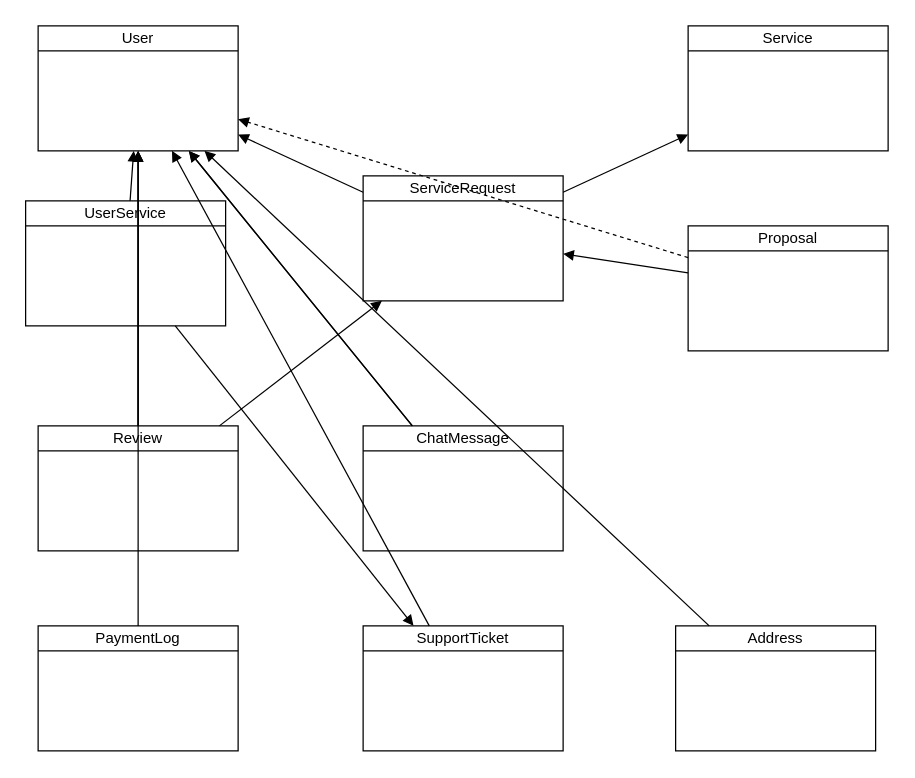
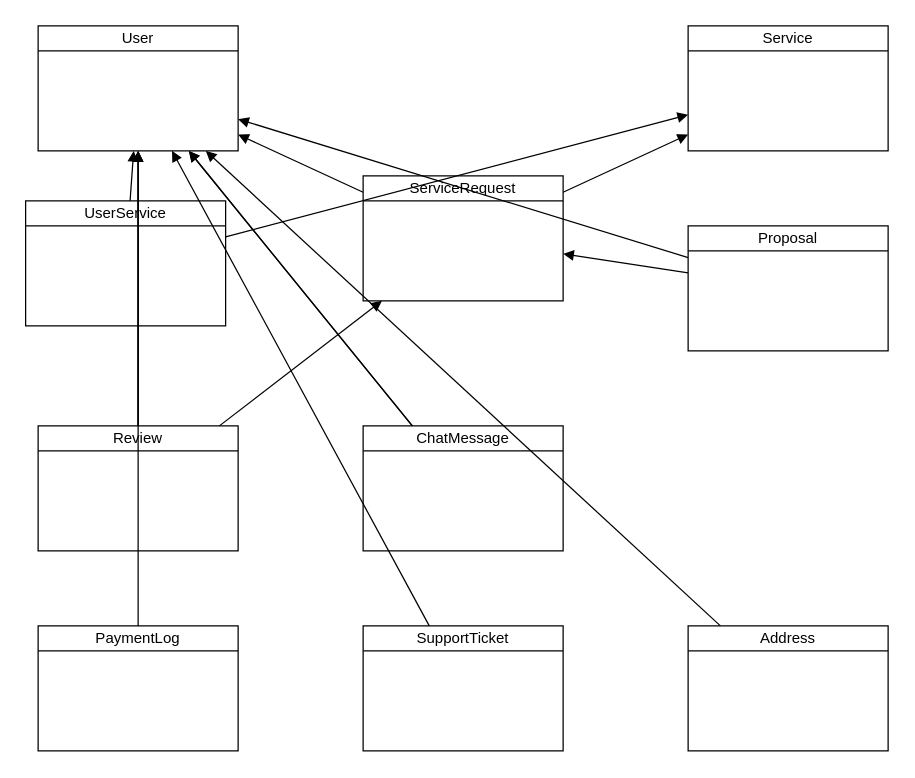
(342, 151) -> (342, 151)
(292, 472) -> (452, 177)
(776, 688) -> (788, 688)
